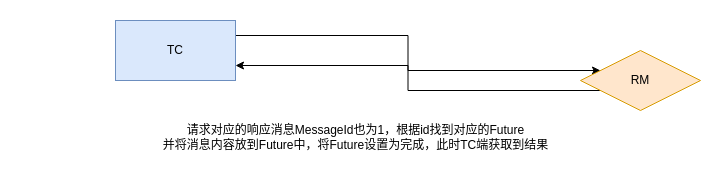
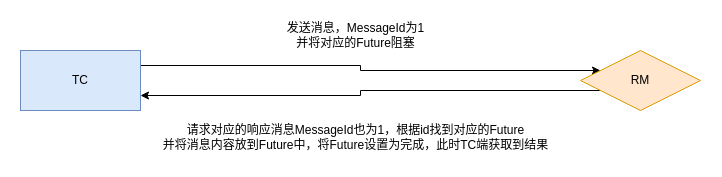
none -> (356, 36)
(176, 51) -> (81, 81)
